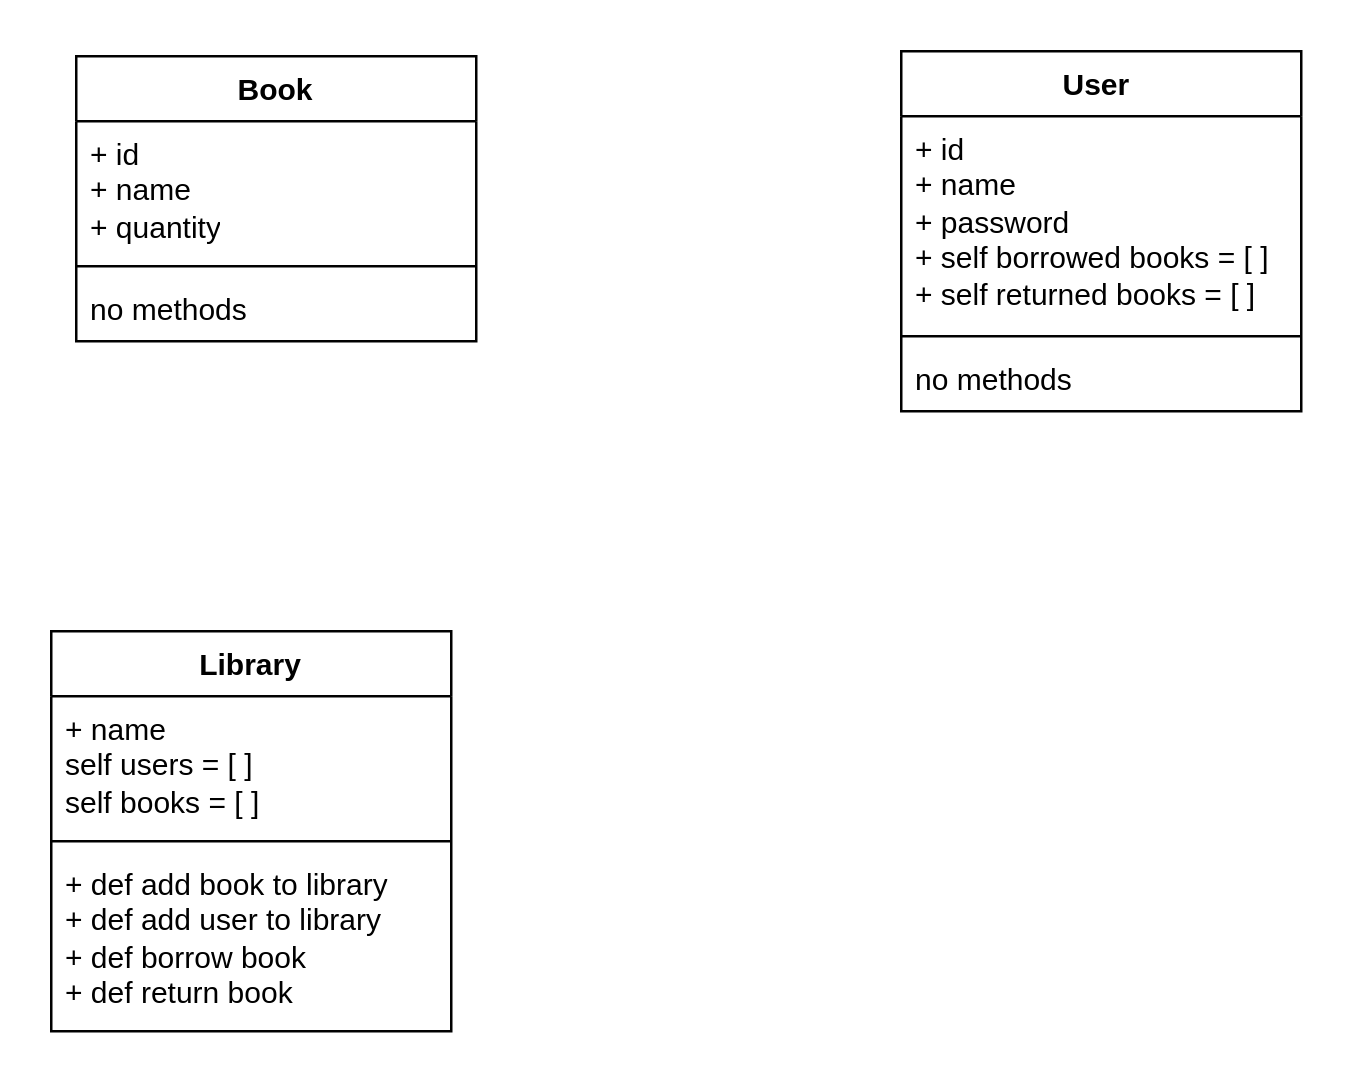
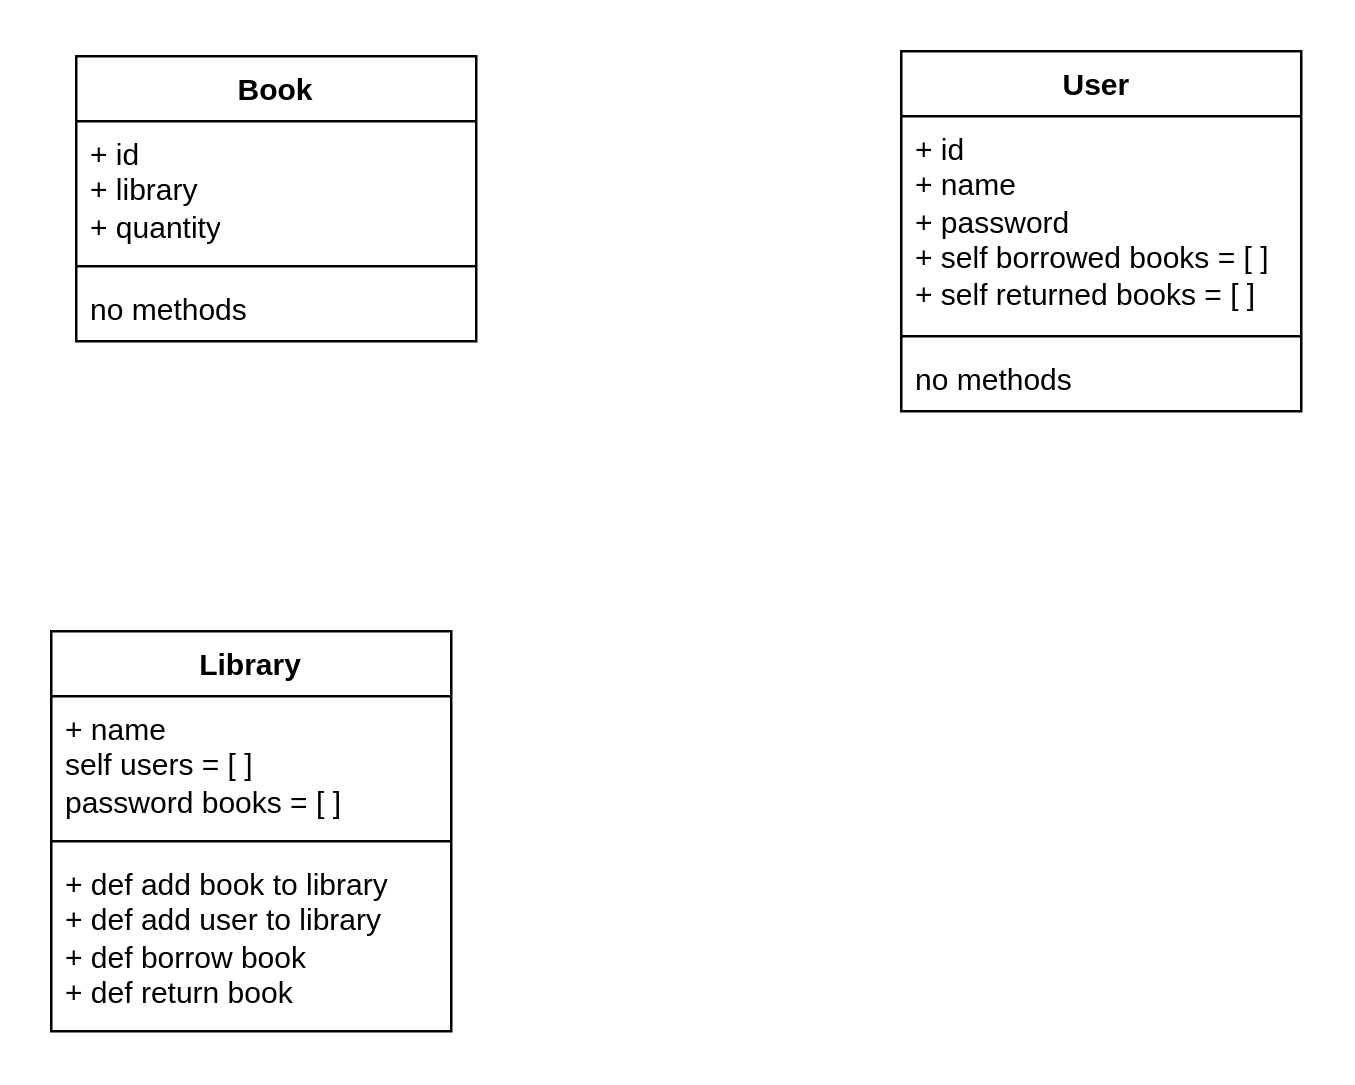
(167, 193) -> (167, 193)
(181, 768) -> (219, 768)
